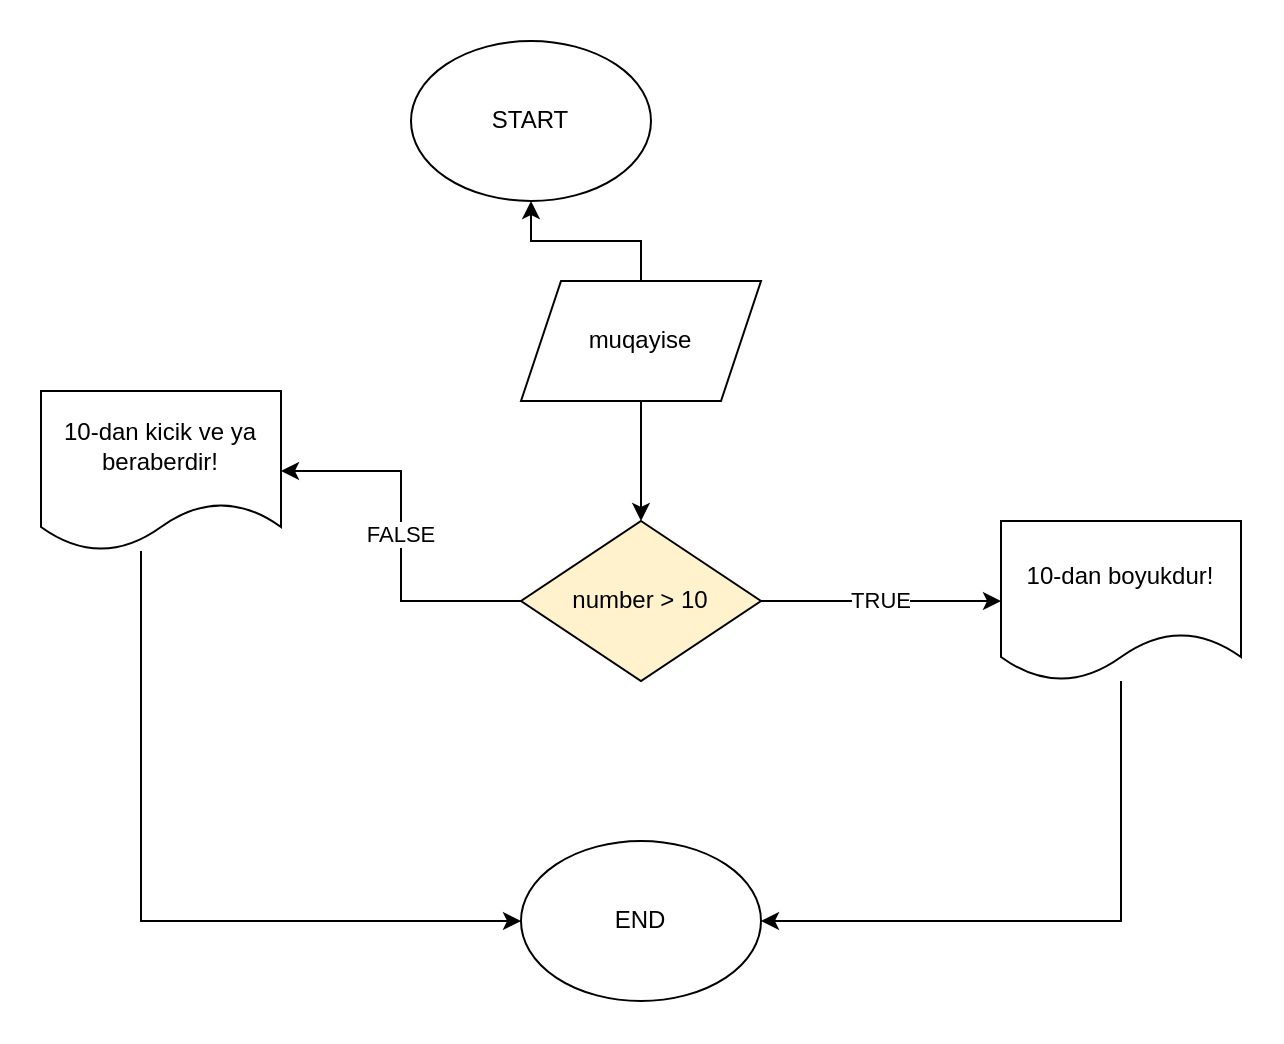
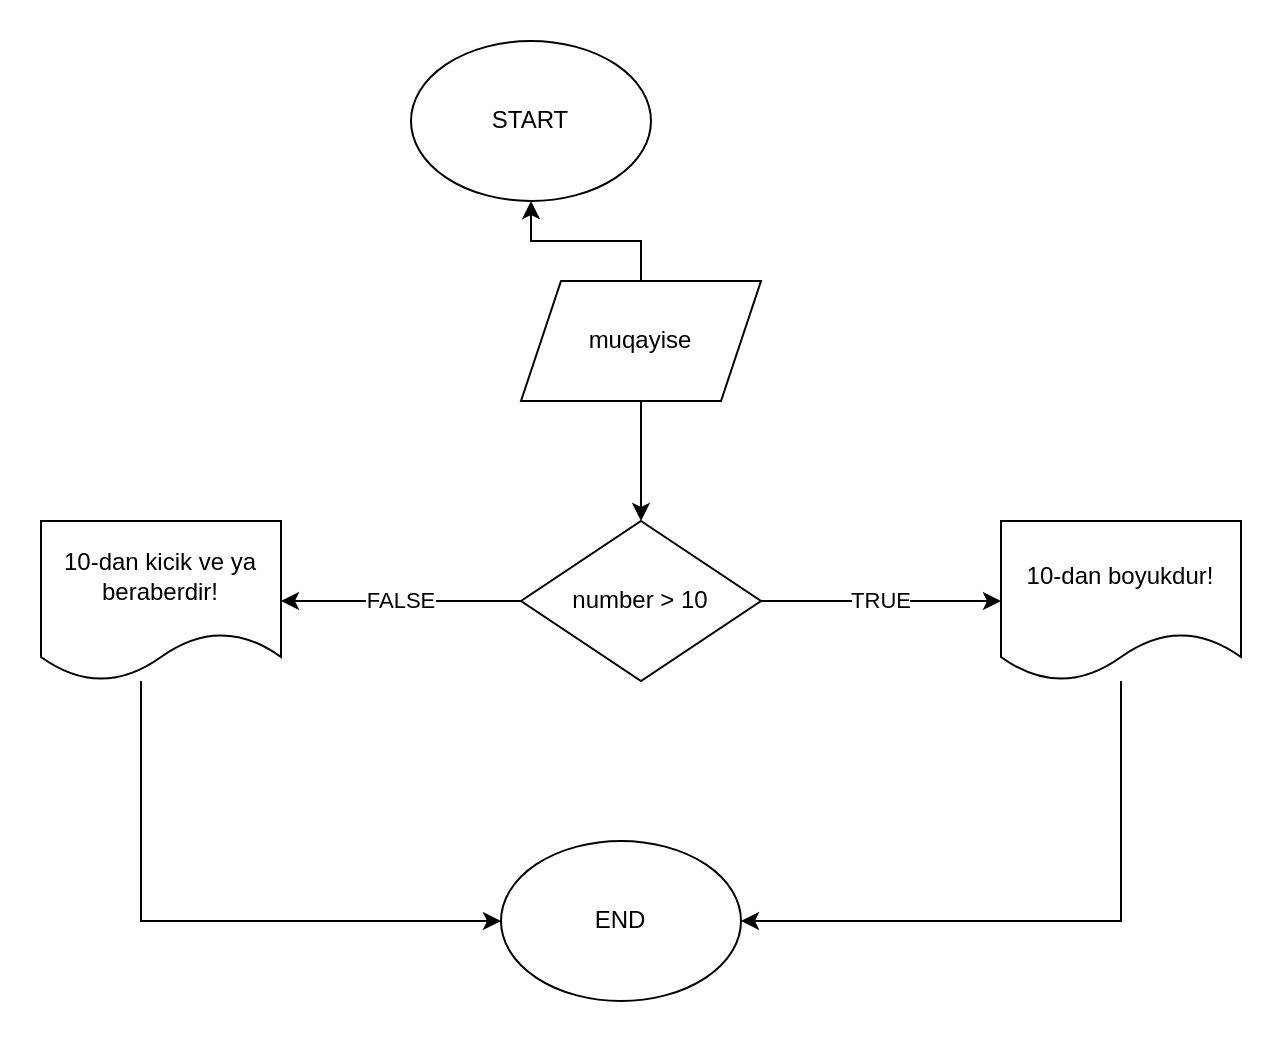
(161, 471) -> (161, 601)
(641, 601) -> (641, 601)
(641, 921) -> (621, 921)
